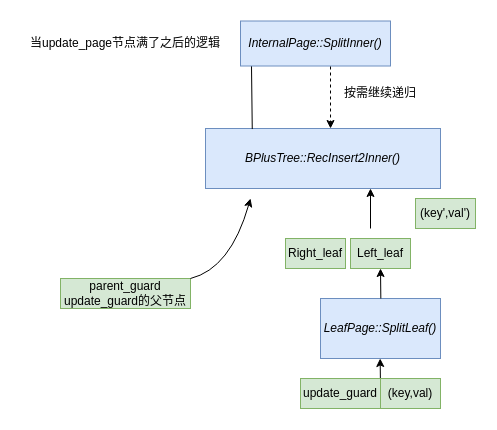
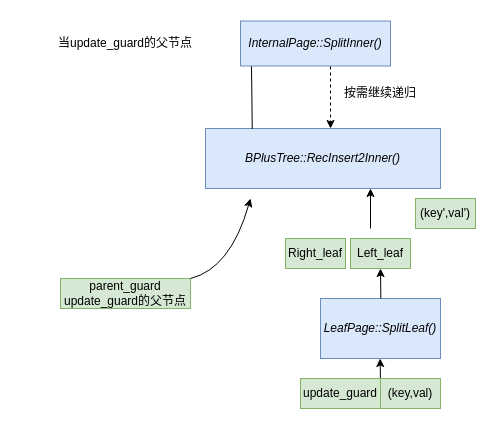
(126, 44) -> (126, 44)
